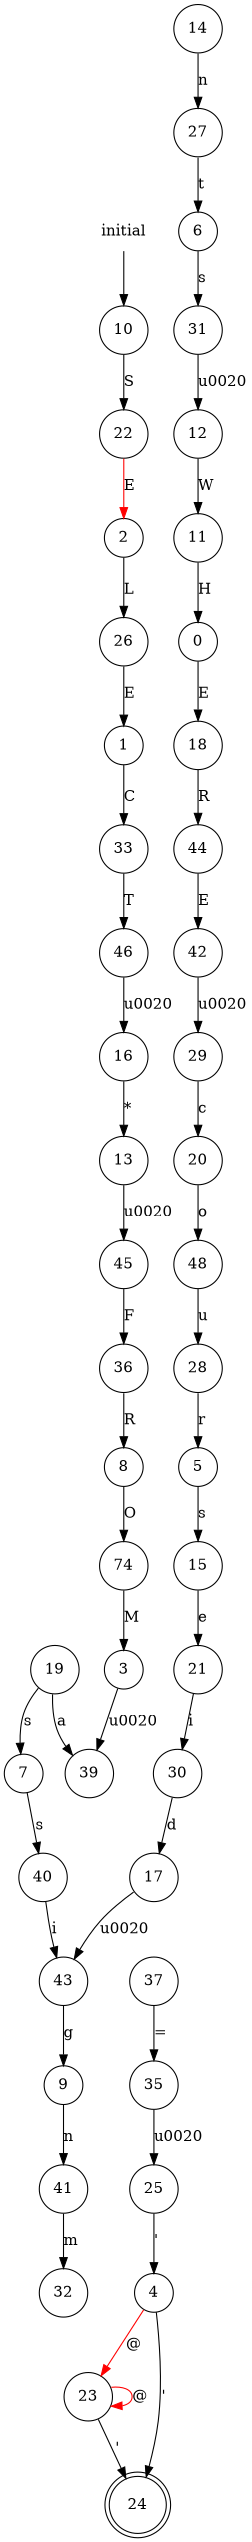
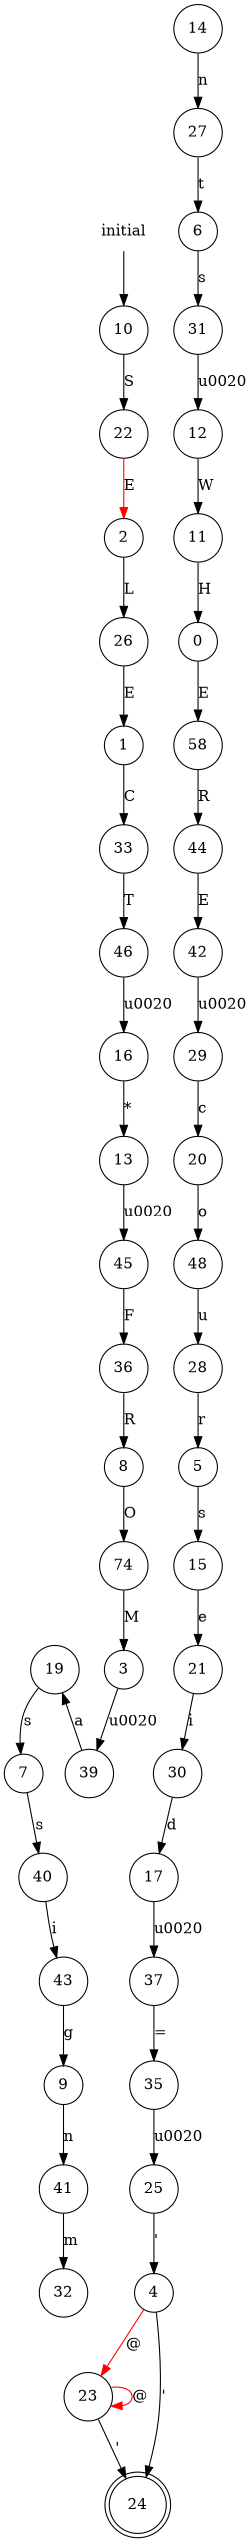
(198, 745) -> (198, 745)
(55, 1722) -> (74, 1727)
(103, 1918) -> (154, 1924)
